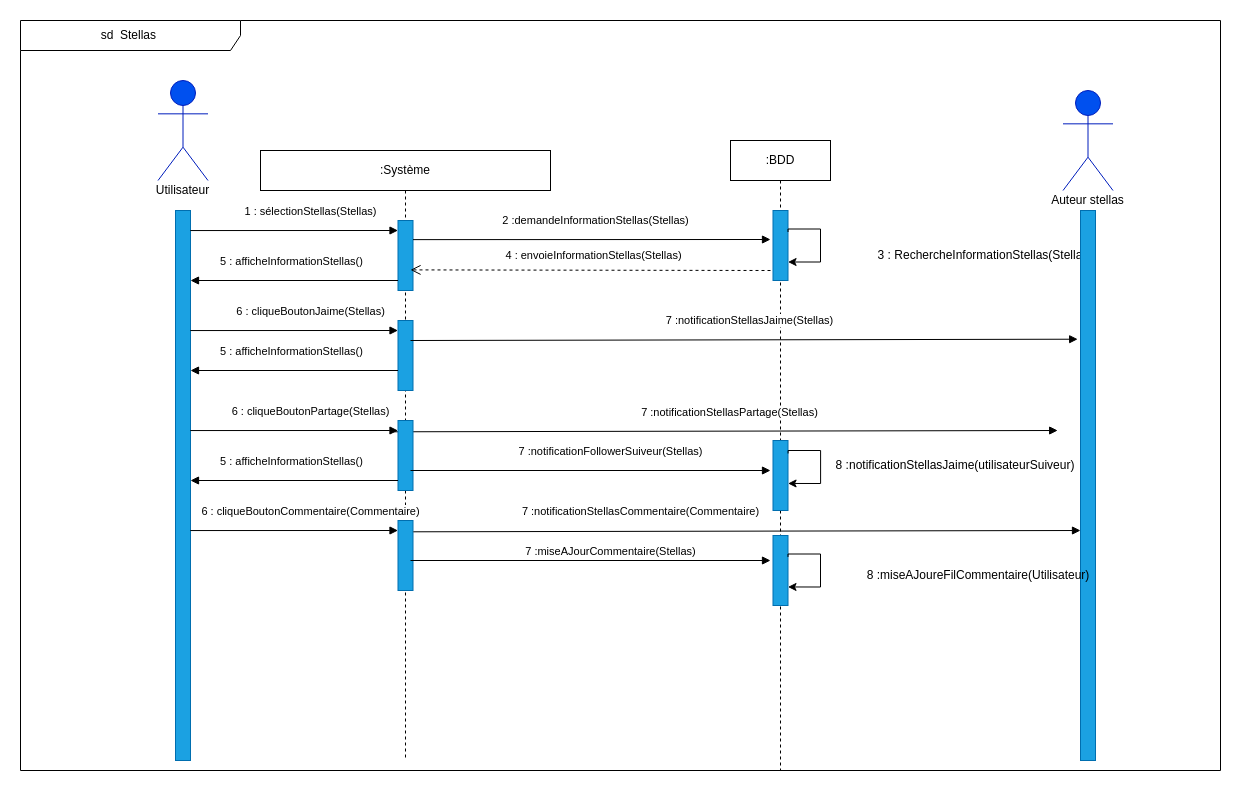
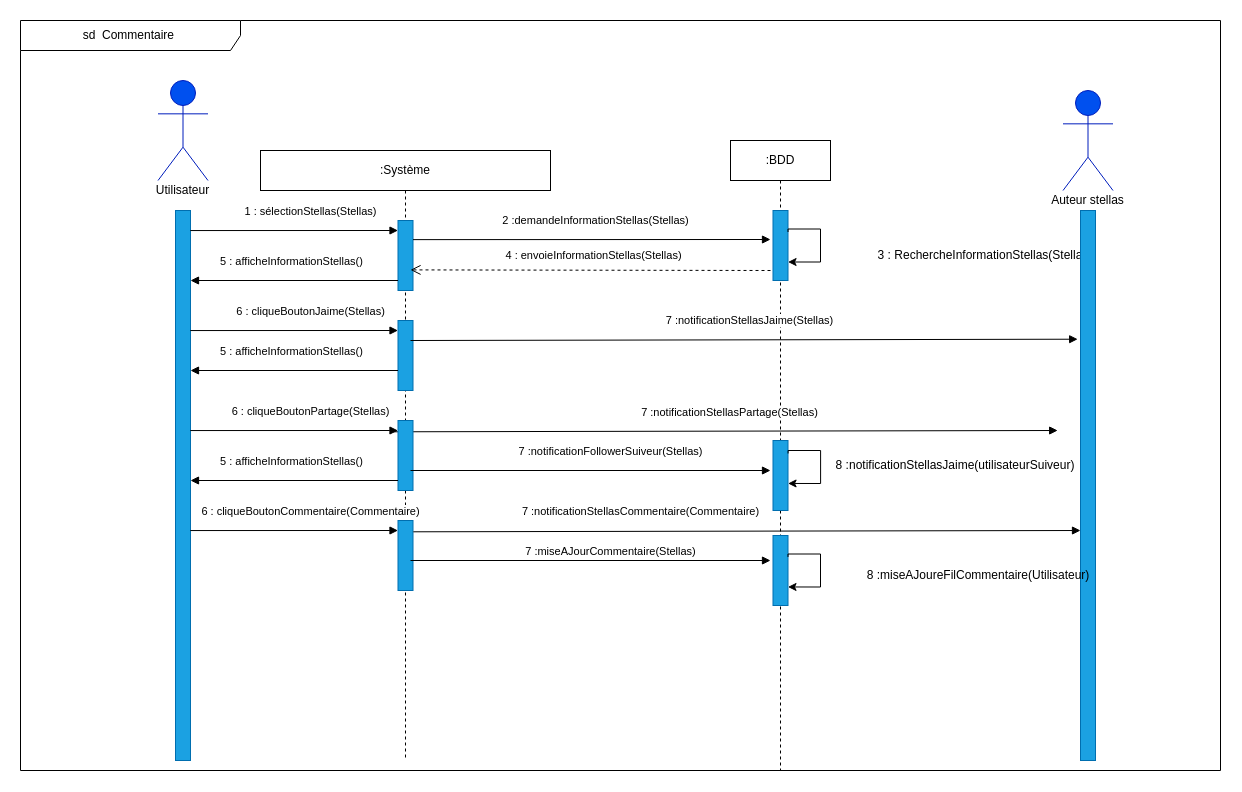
(131, 36) -> (131, 36)
